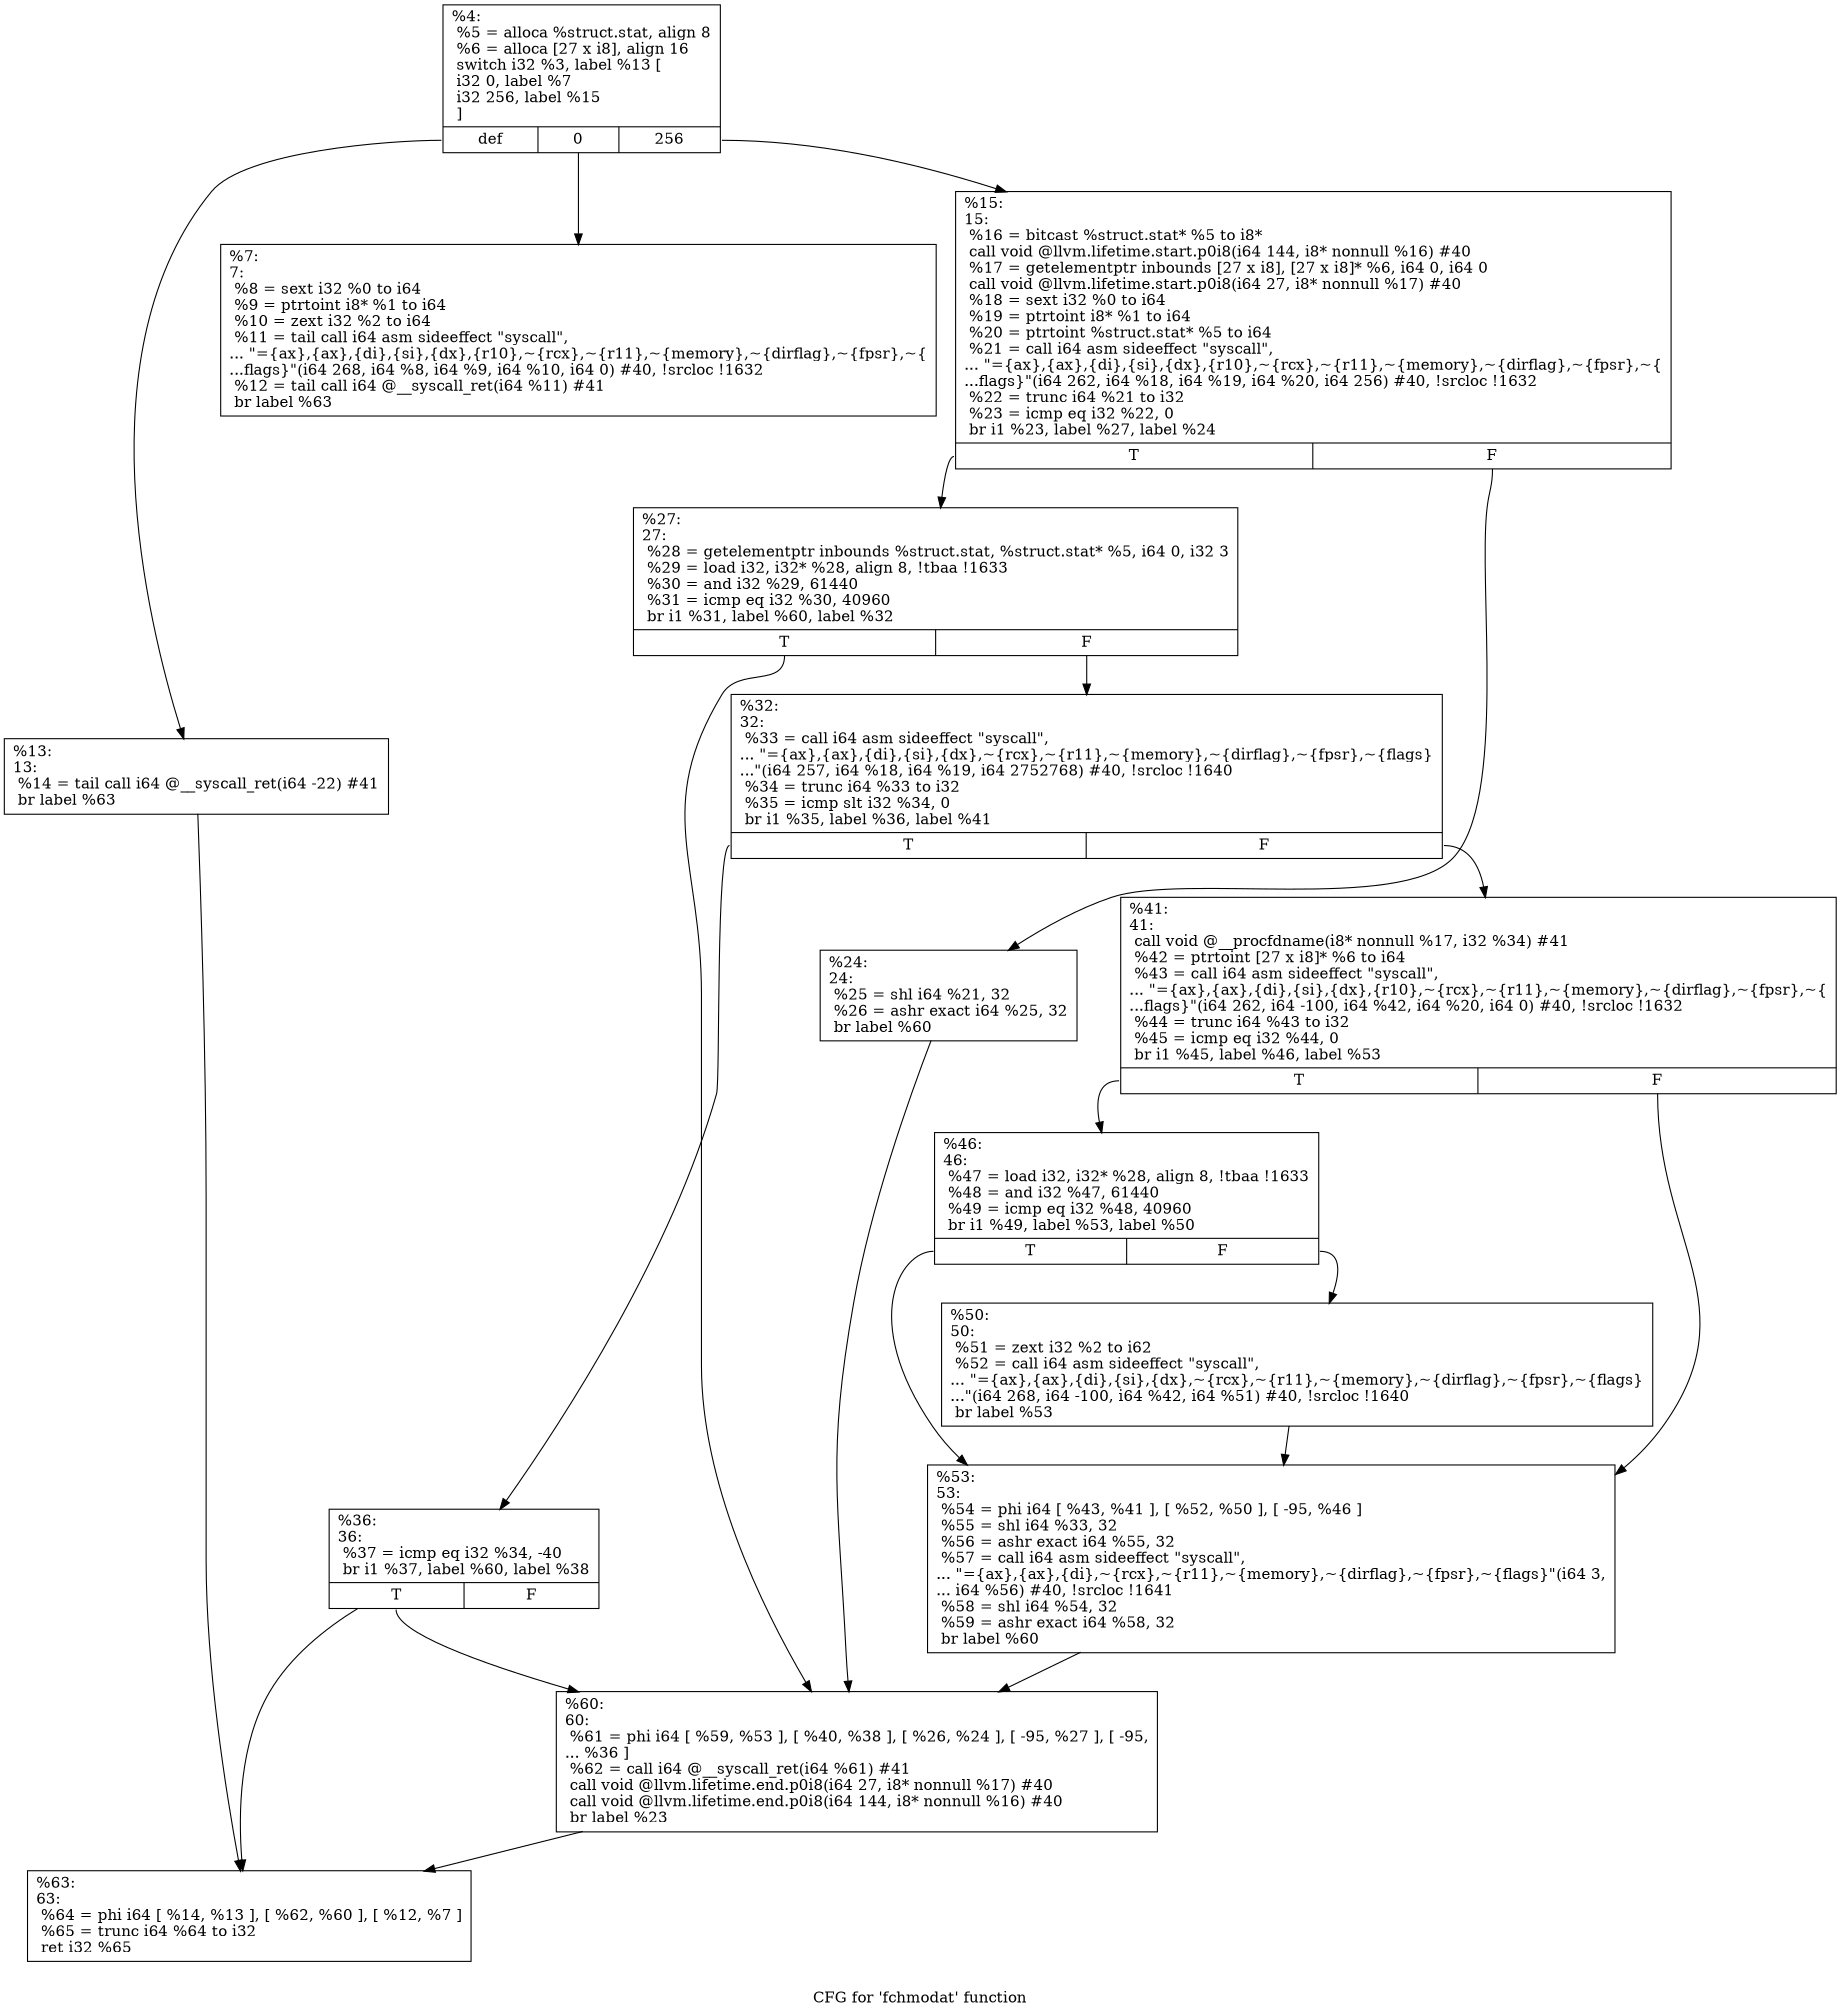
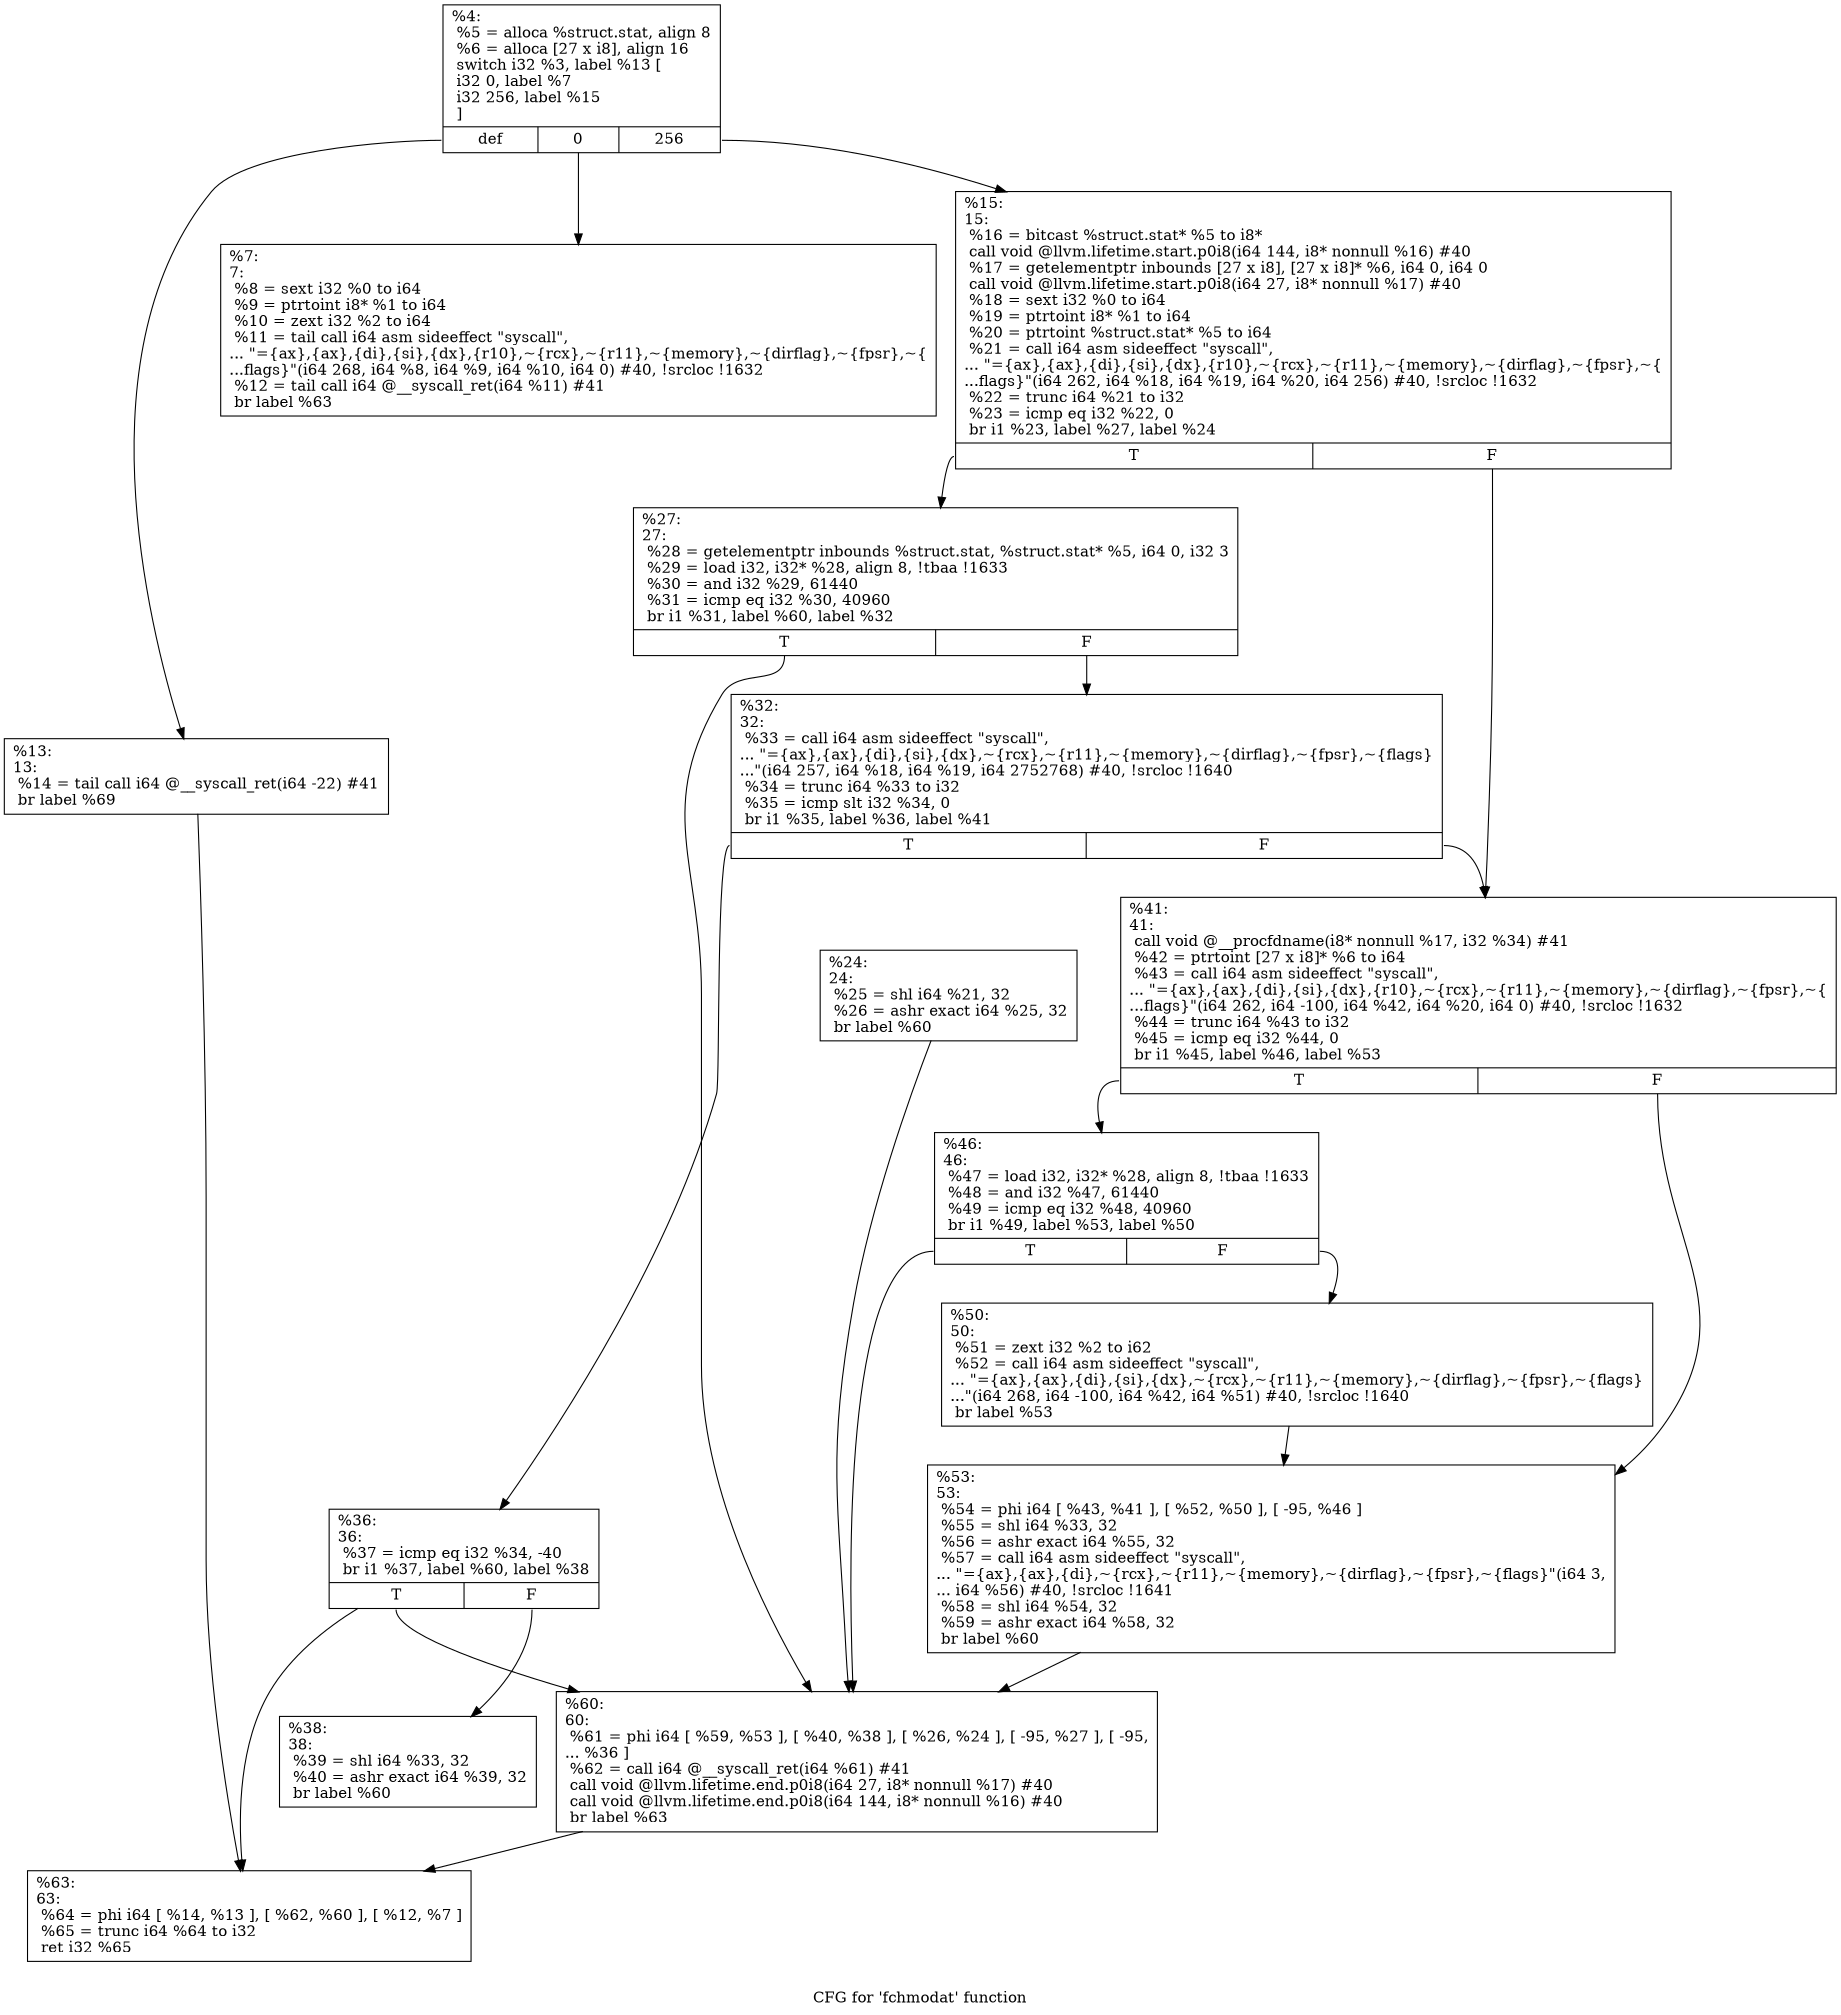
(65, 800) -> (65, 800)
(1428, 873) -> (1492, 678)
(897, 1354) -> (856, 1452)
none -> (408, 1762)
(617, 1818) -> (617, 1818)
